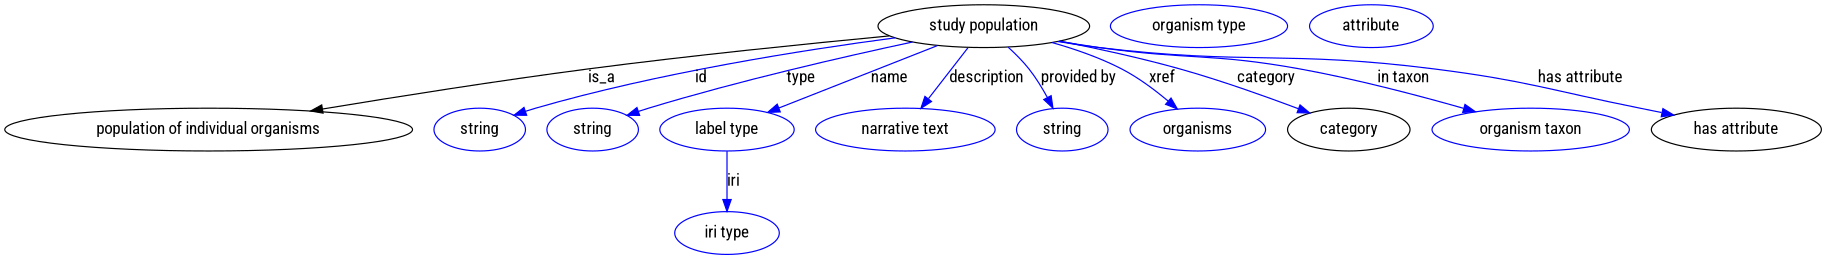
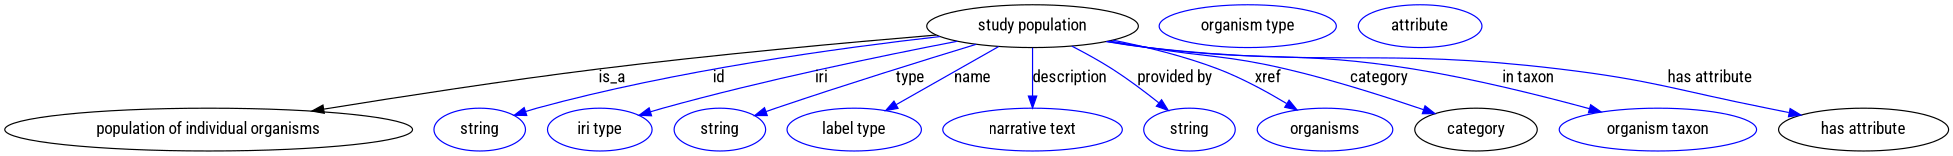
(727, 175) -> (803, 73)
